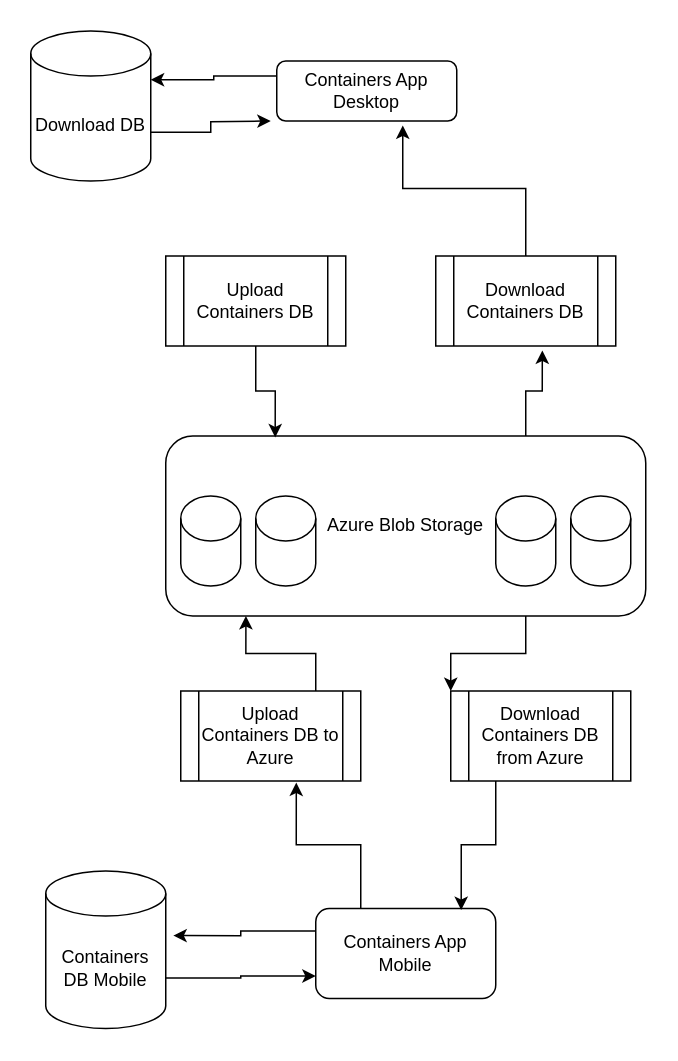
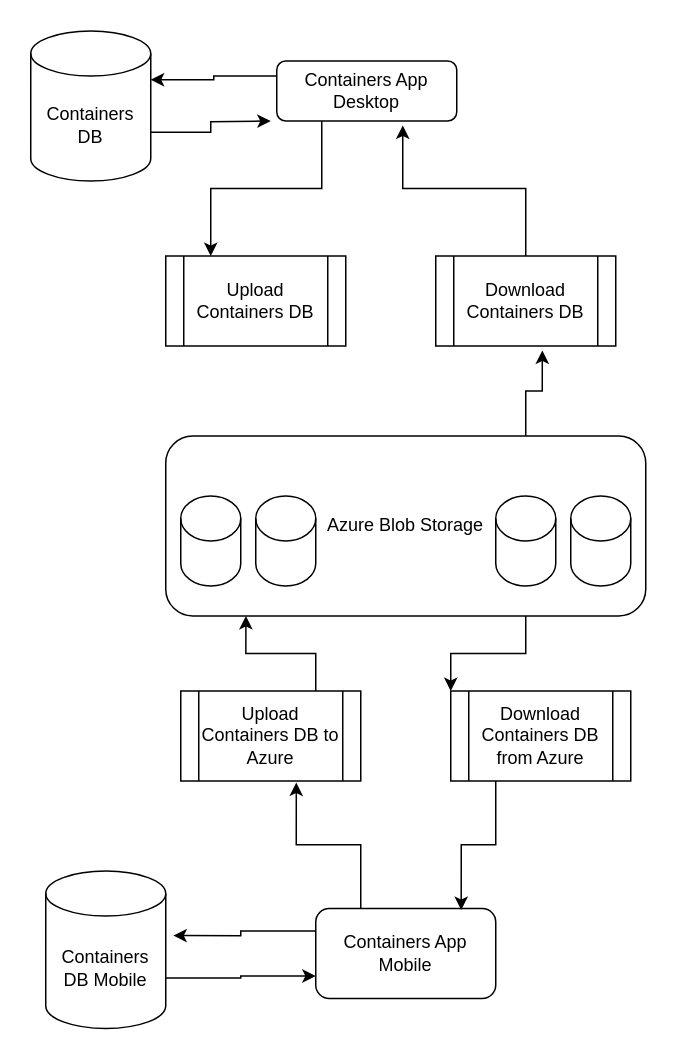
(91, 125) -> (91, 125)
none -> (272, 188)
(261, 391) -> none
